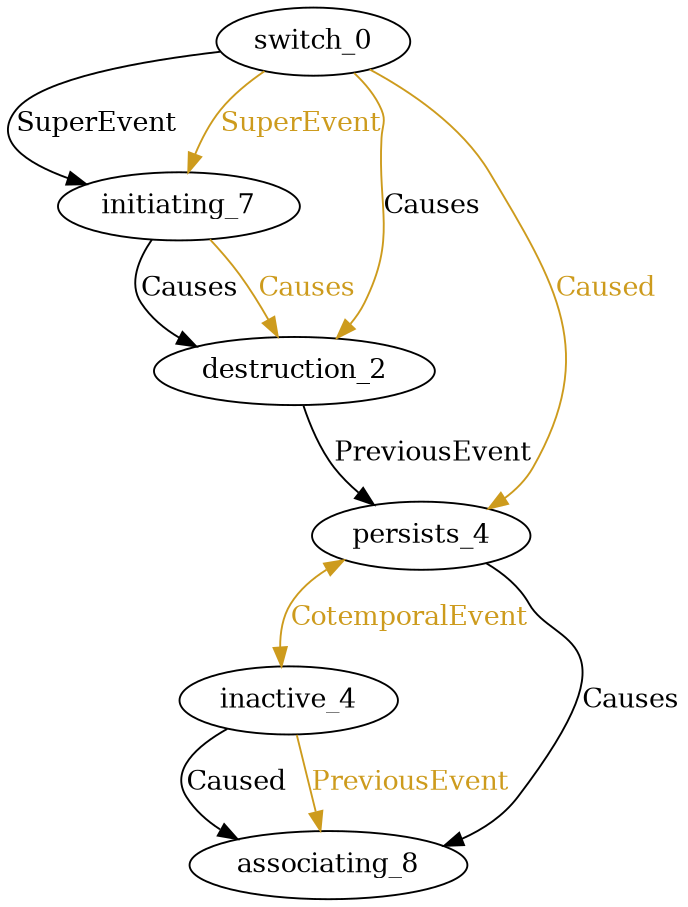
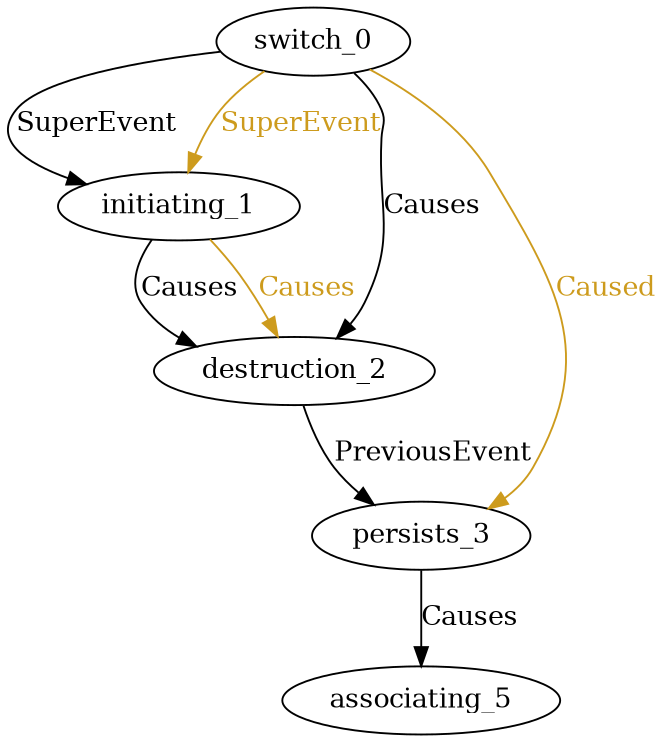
(383, 197) -> (383, 197)
(179, 206) -> (179, 206)
(421, 536) -> (421, 536)
(289, 700) -> none
(328, 865) -> (421, 700)
